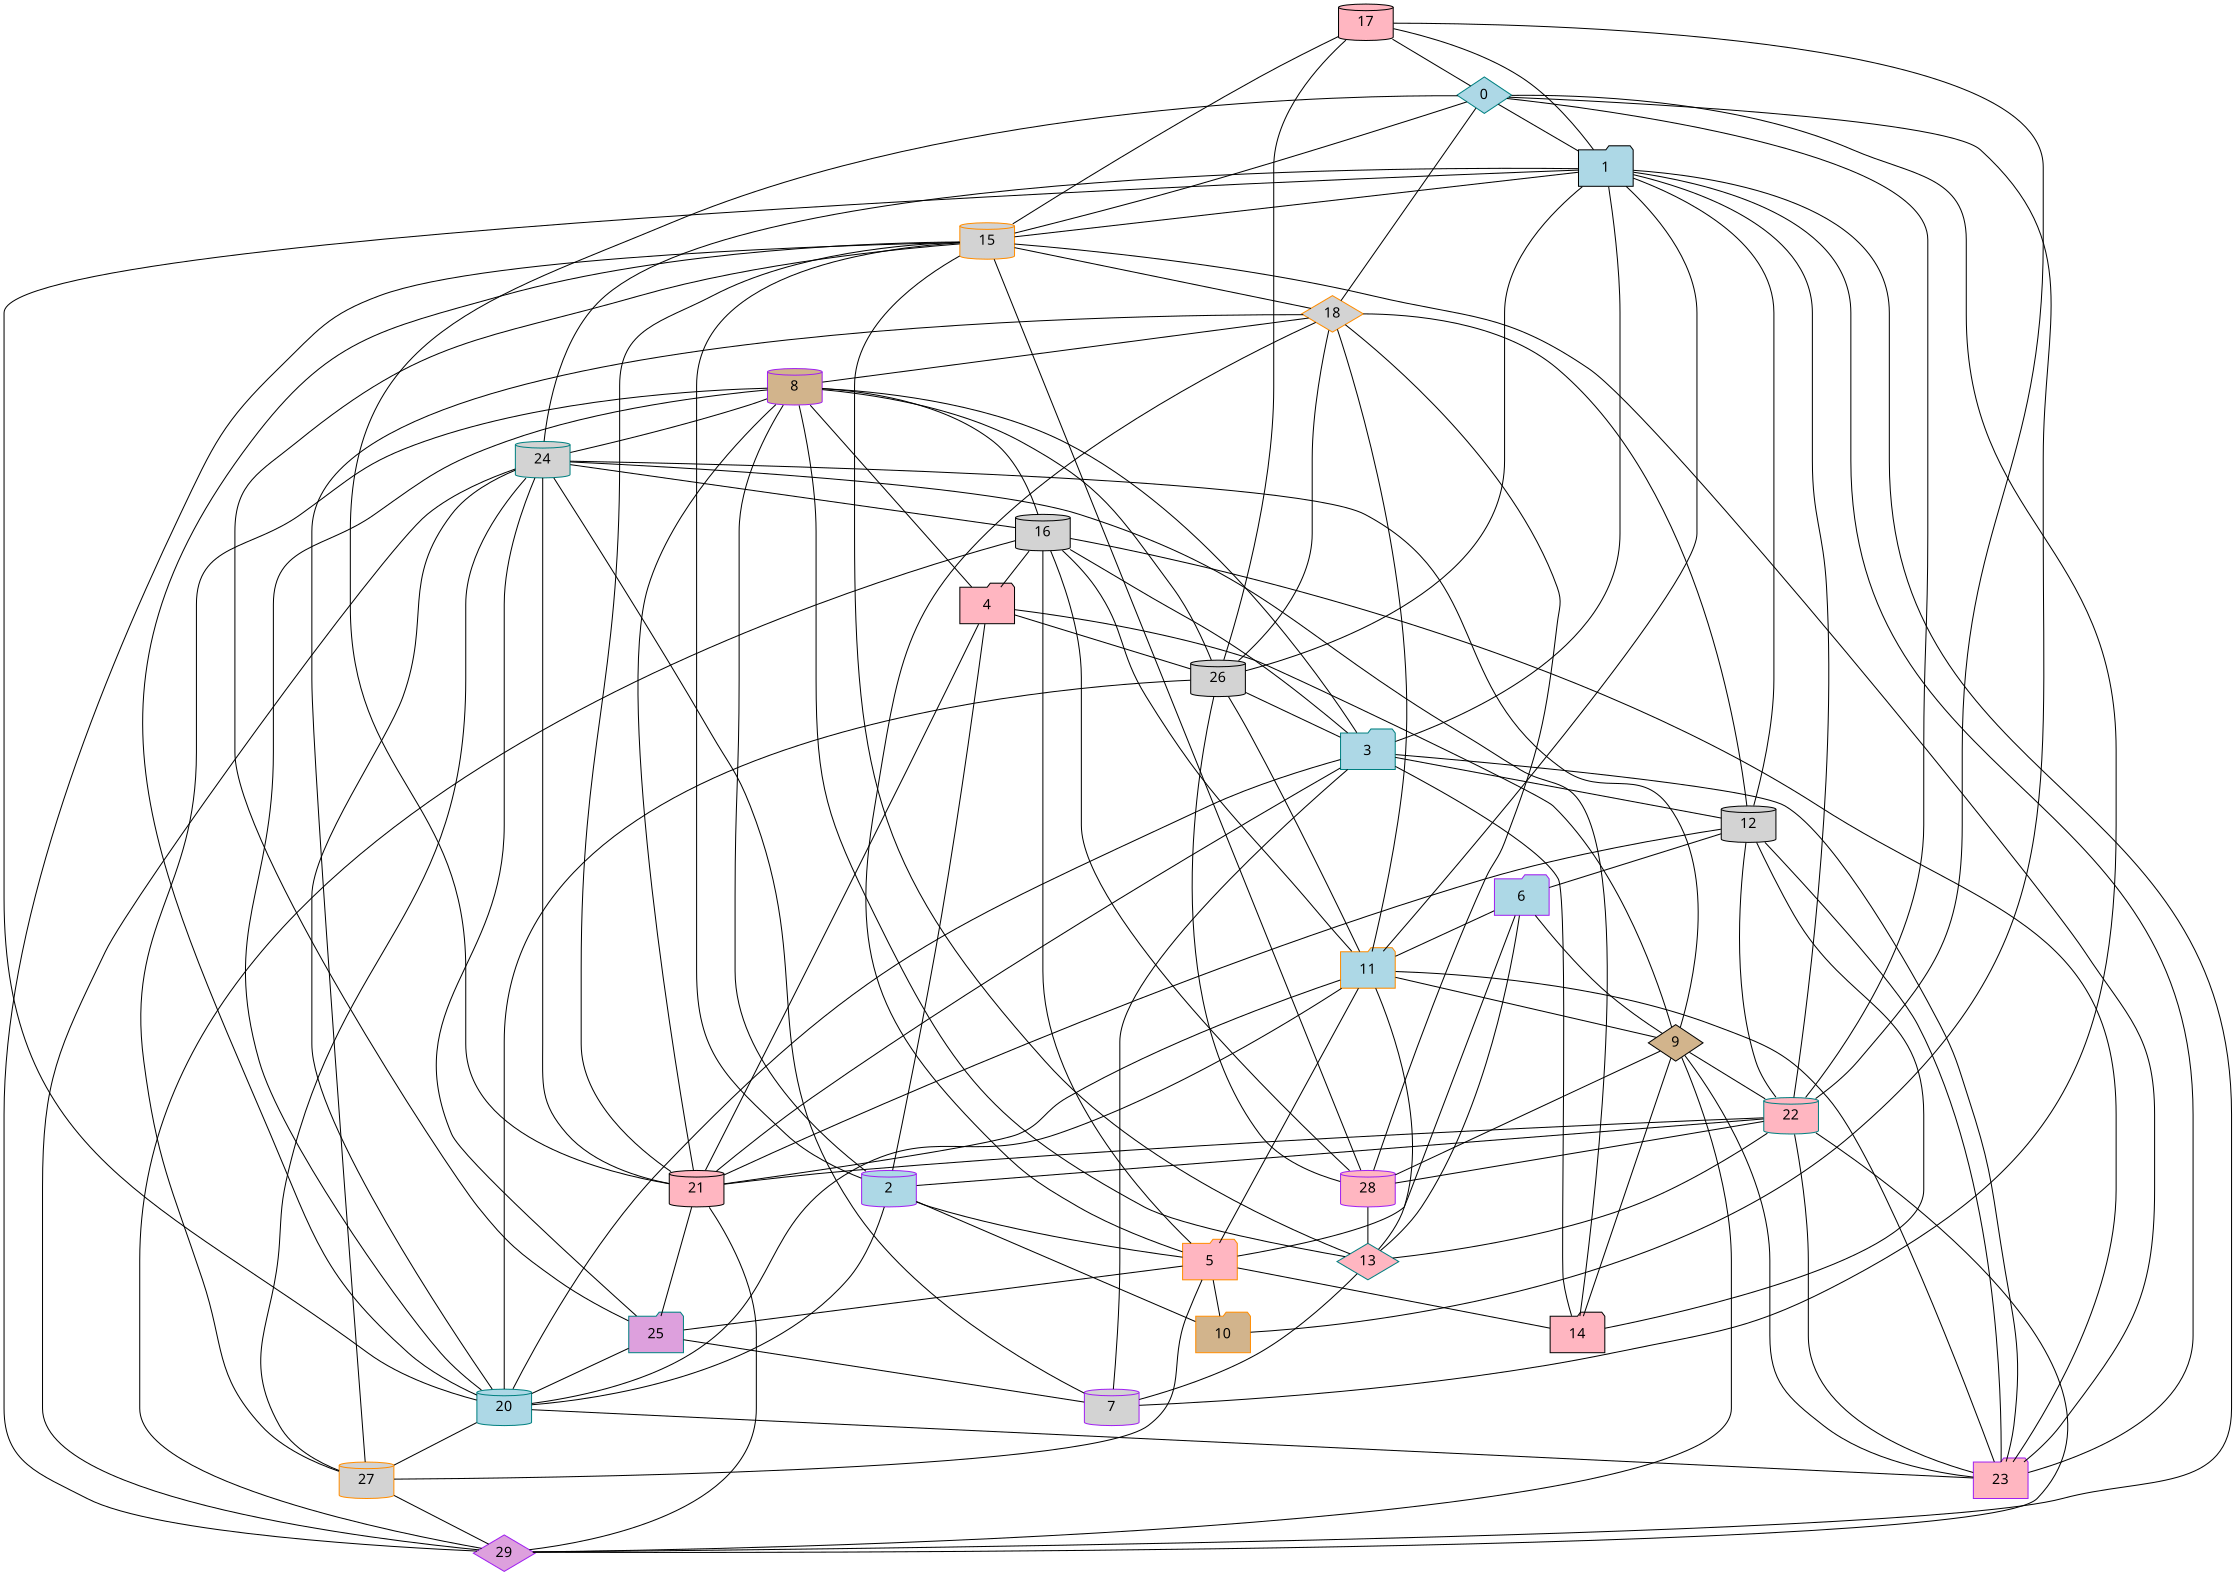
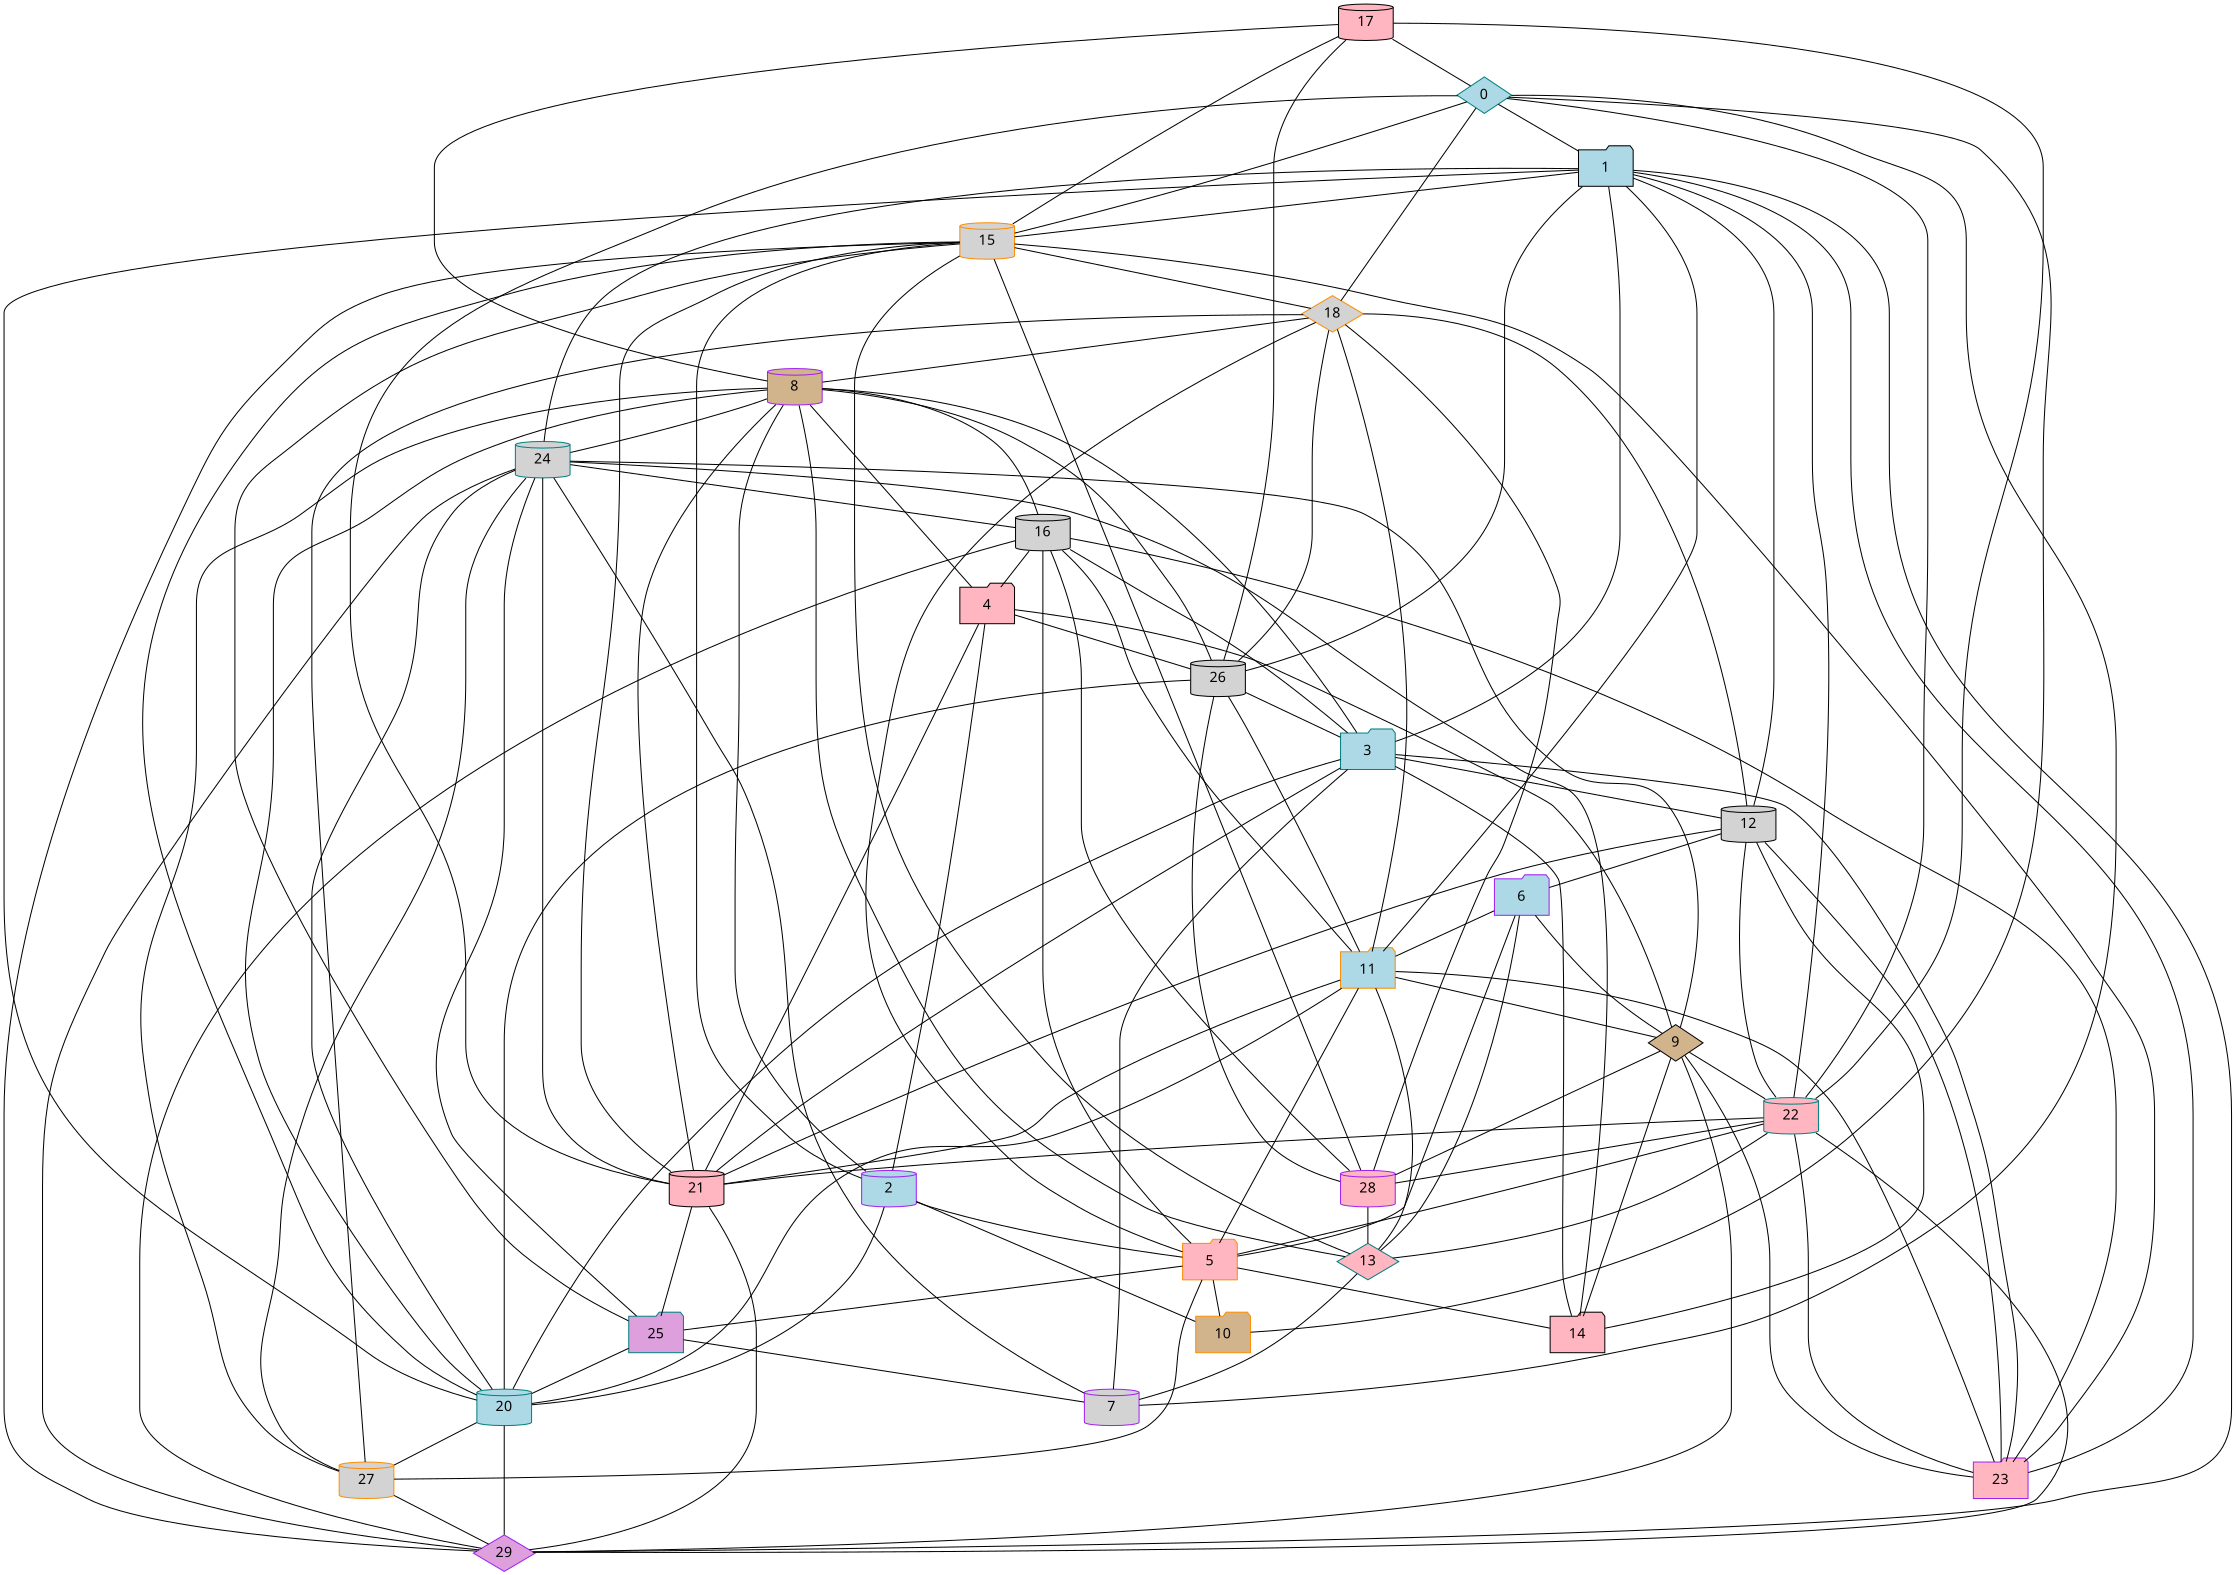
(1506, 68) -> (654, 87)
(1340, 1152) -> (1501, 1191)
(1253, 1444) -> (504, 1486)
